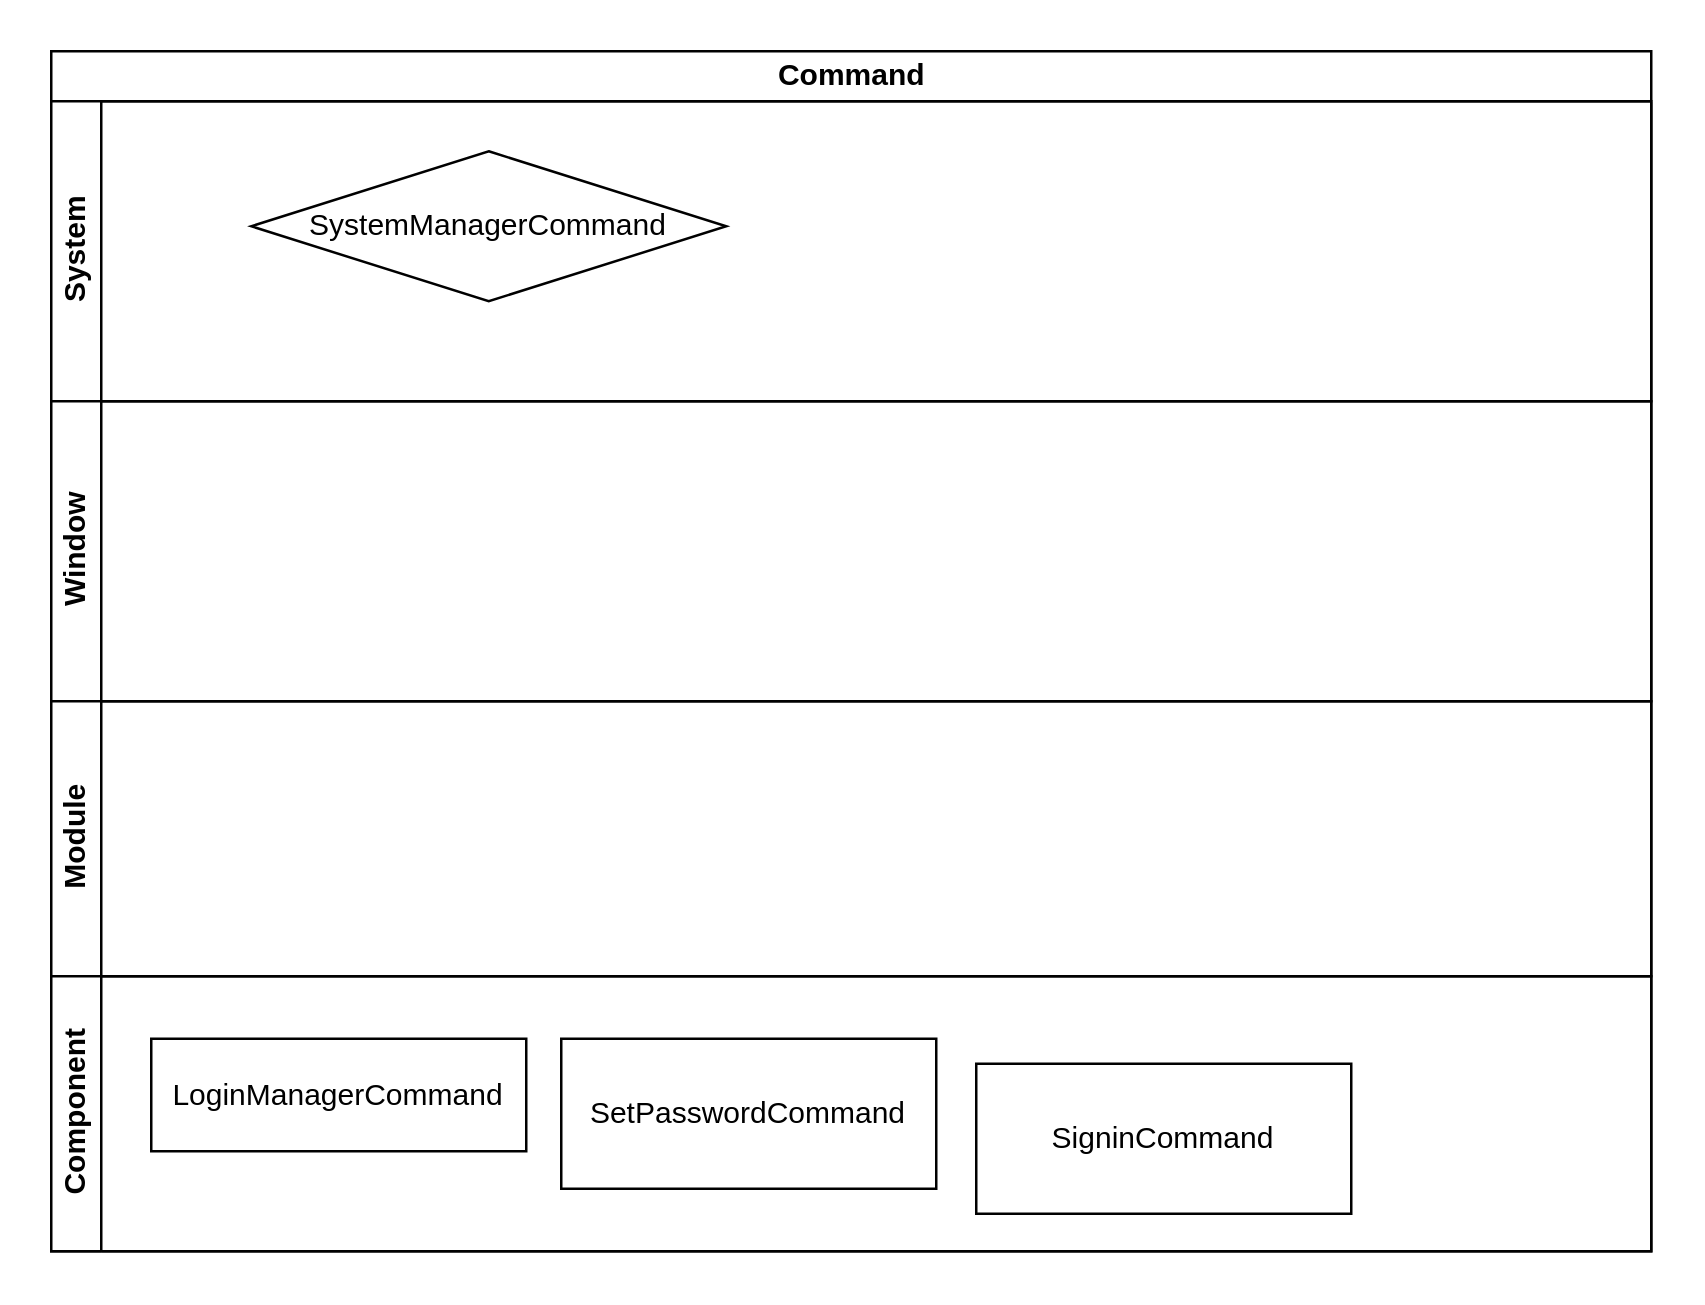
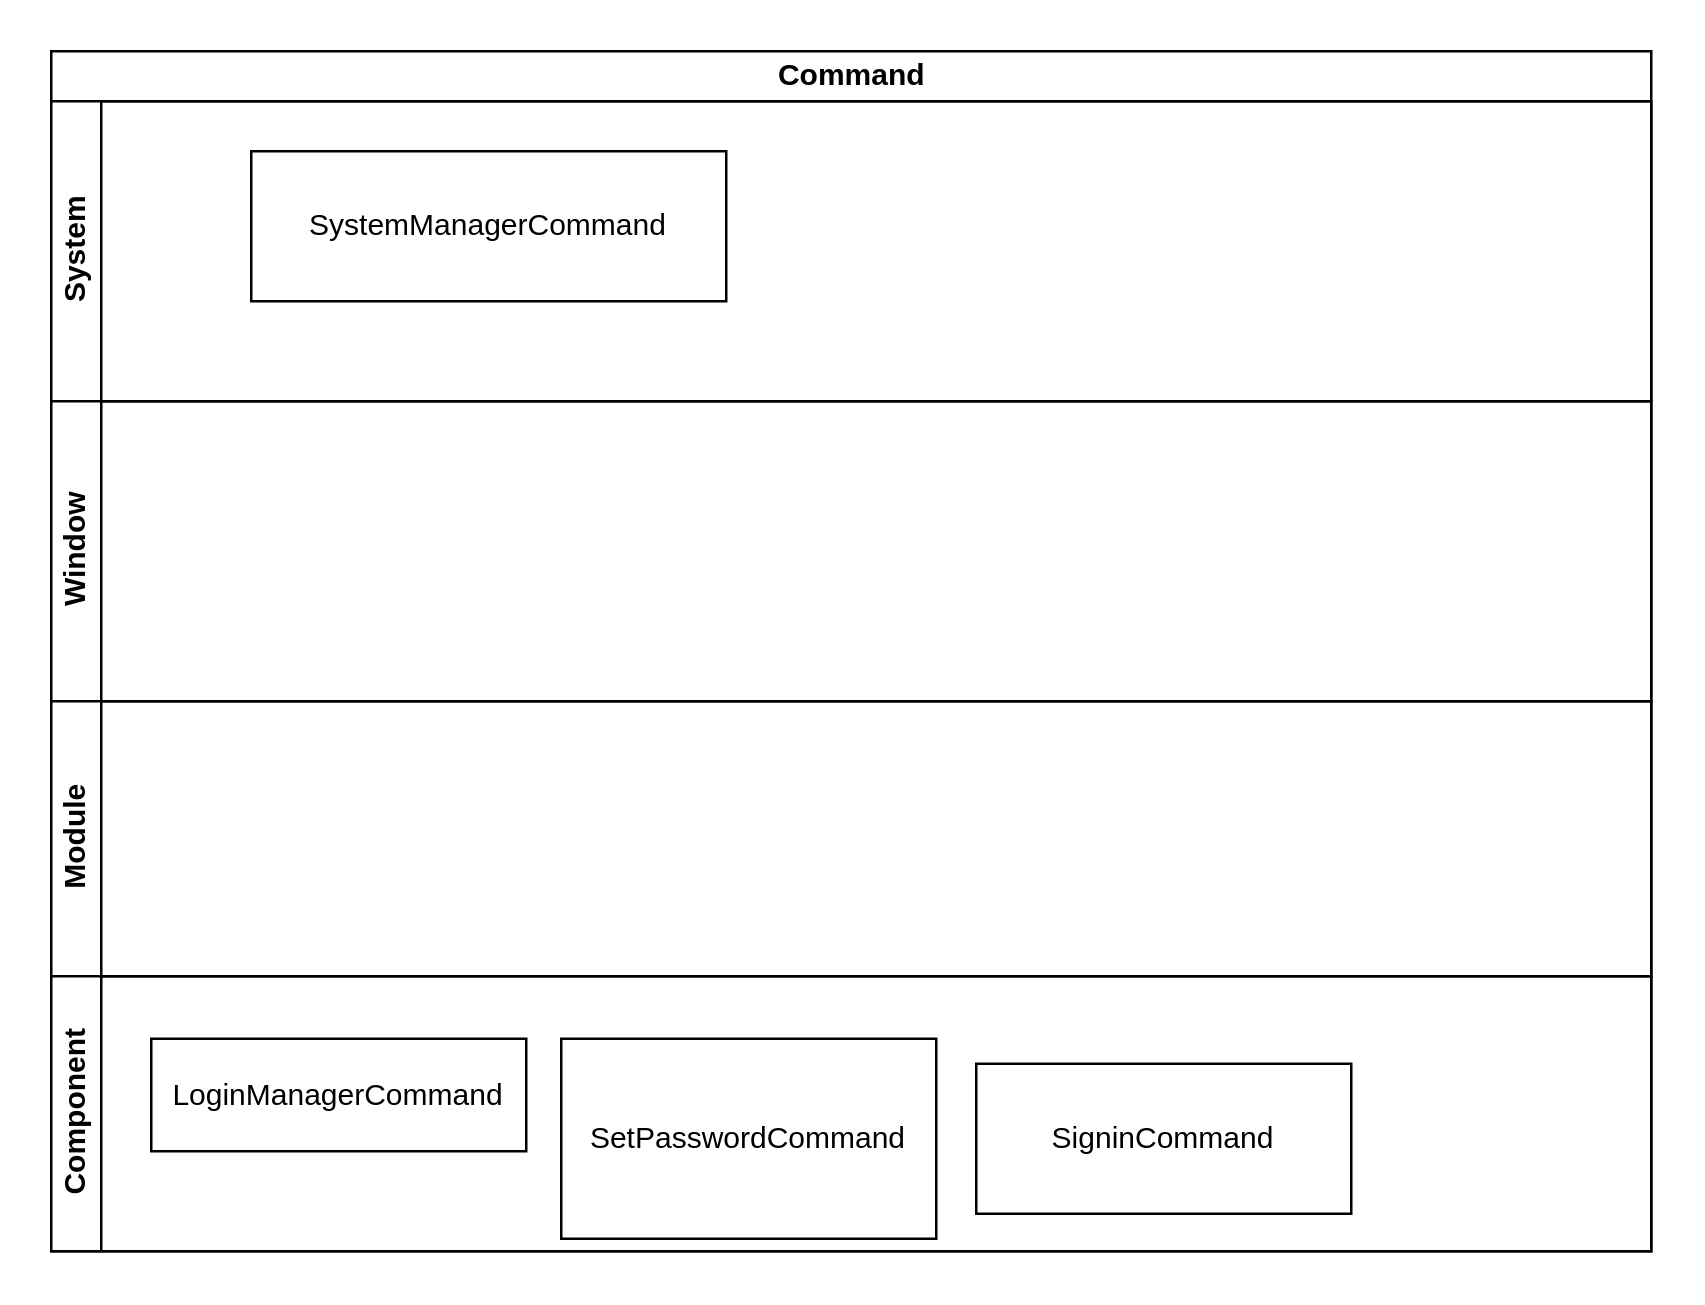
(489, 226) -> (489, 226)
(749, 1114) -> (749, 1139)
